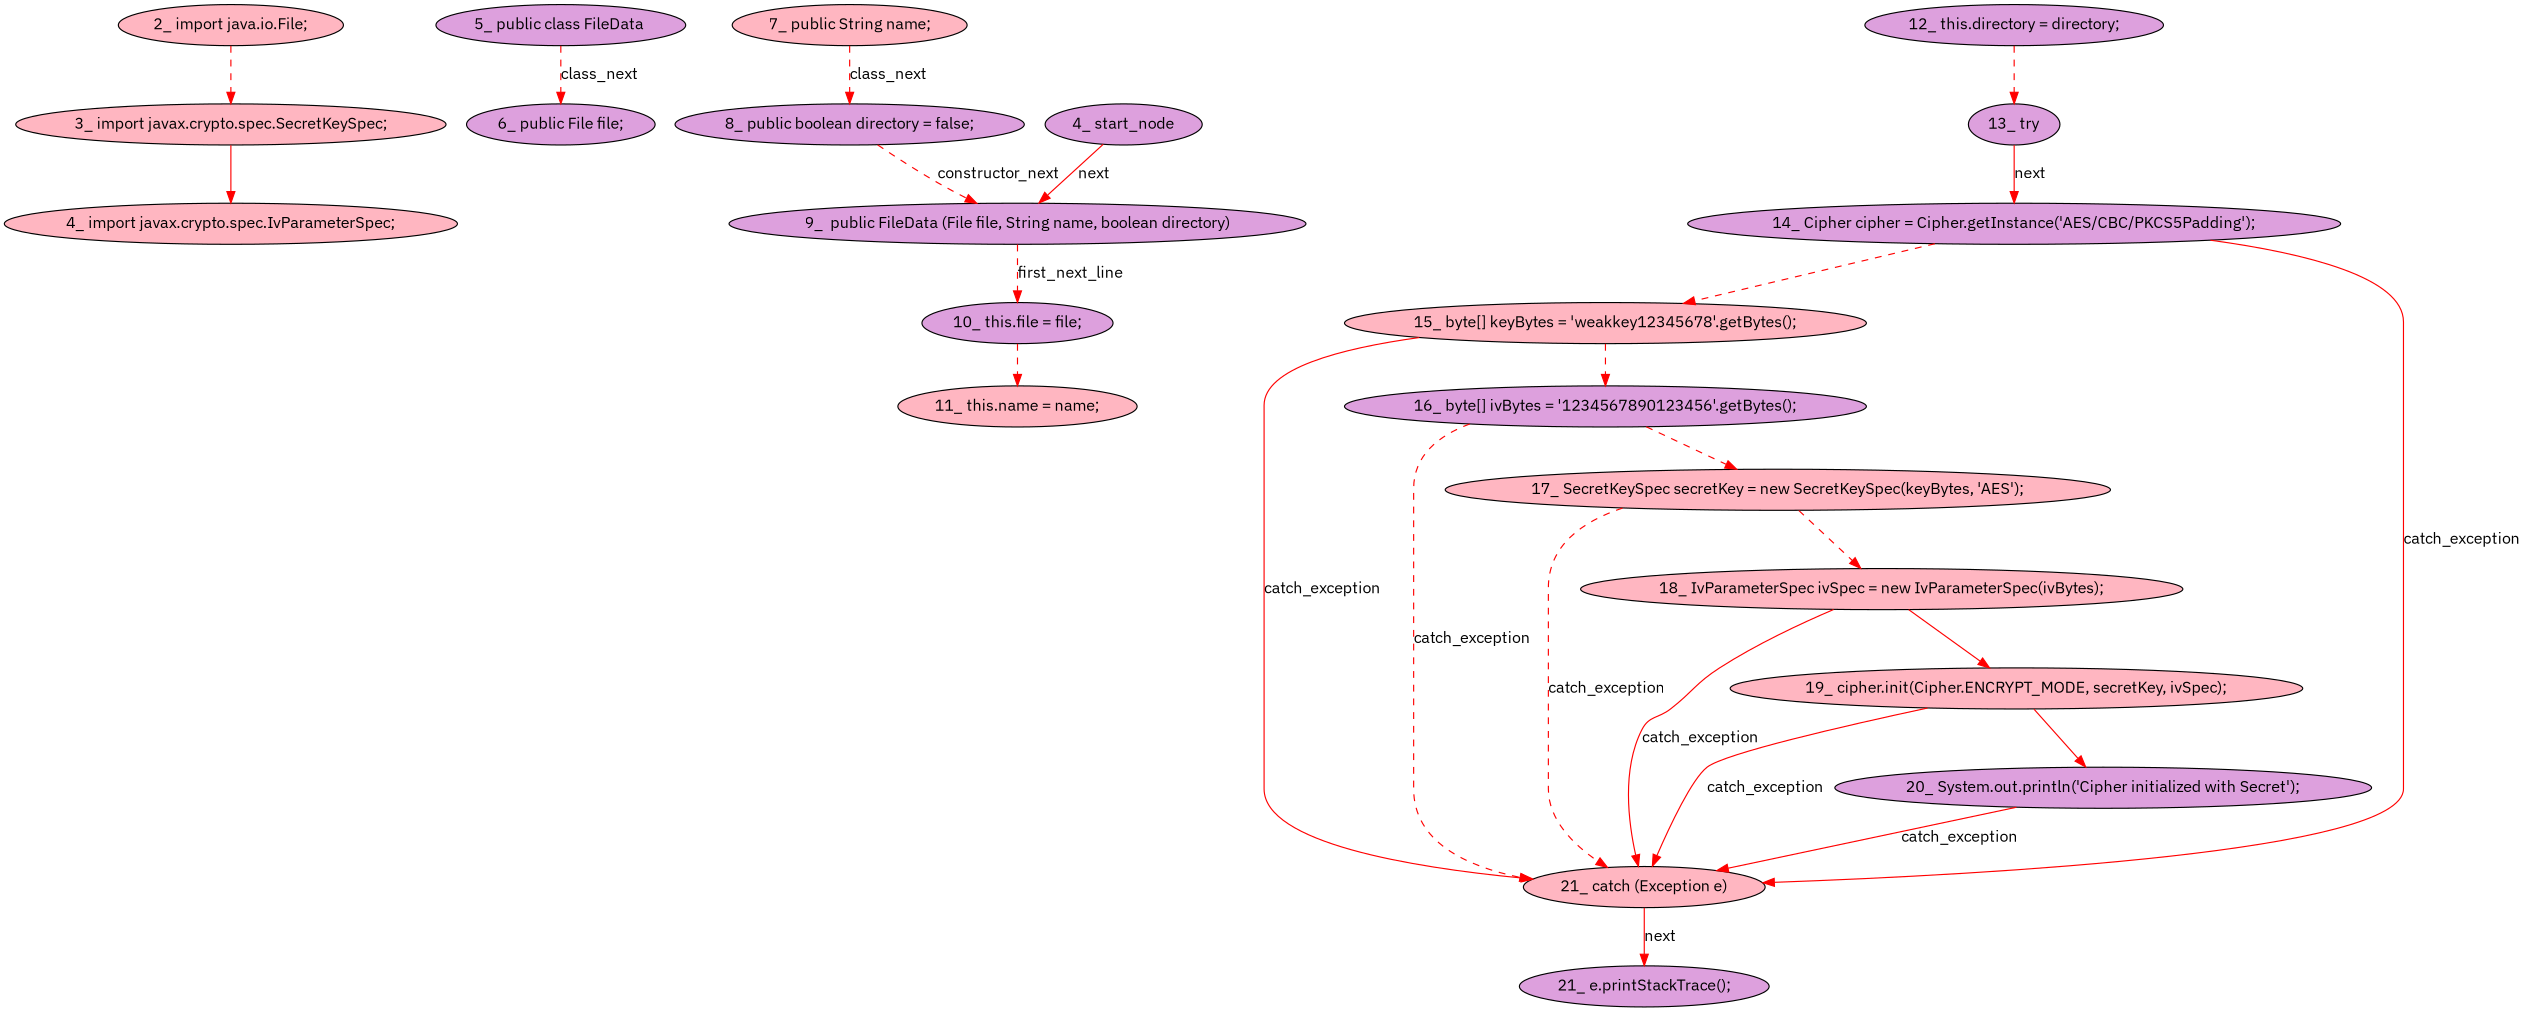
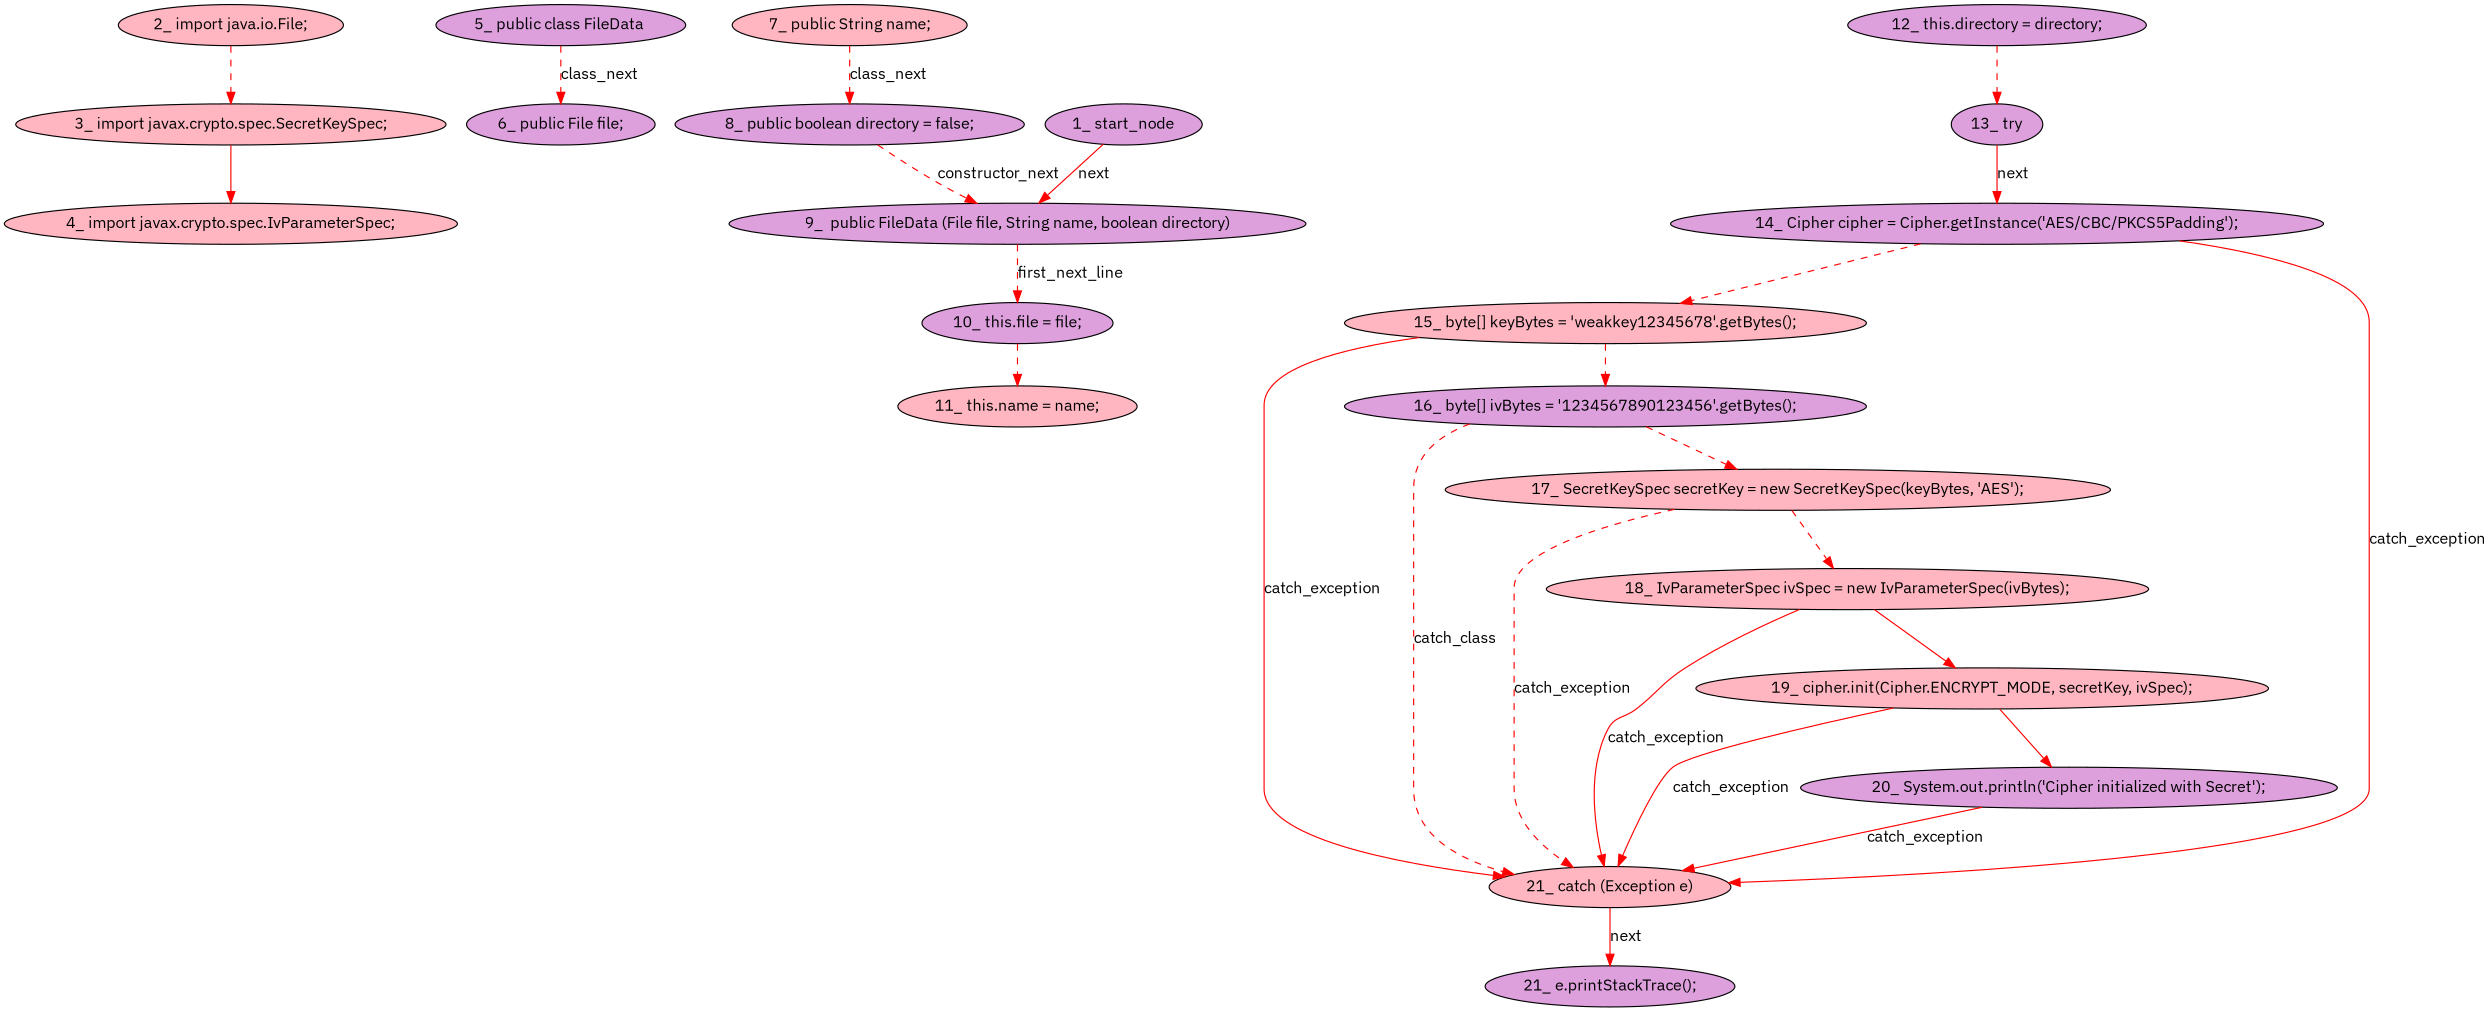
(1124, 124) -> (1124, 124)
(1472, 639) -> (1455, 639)
